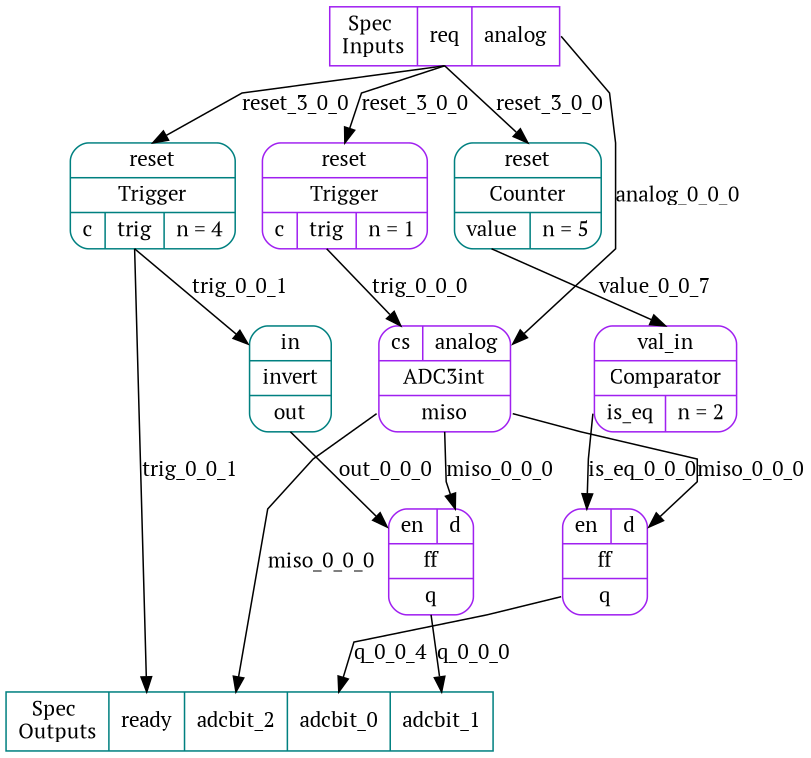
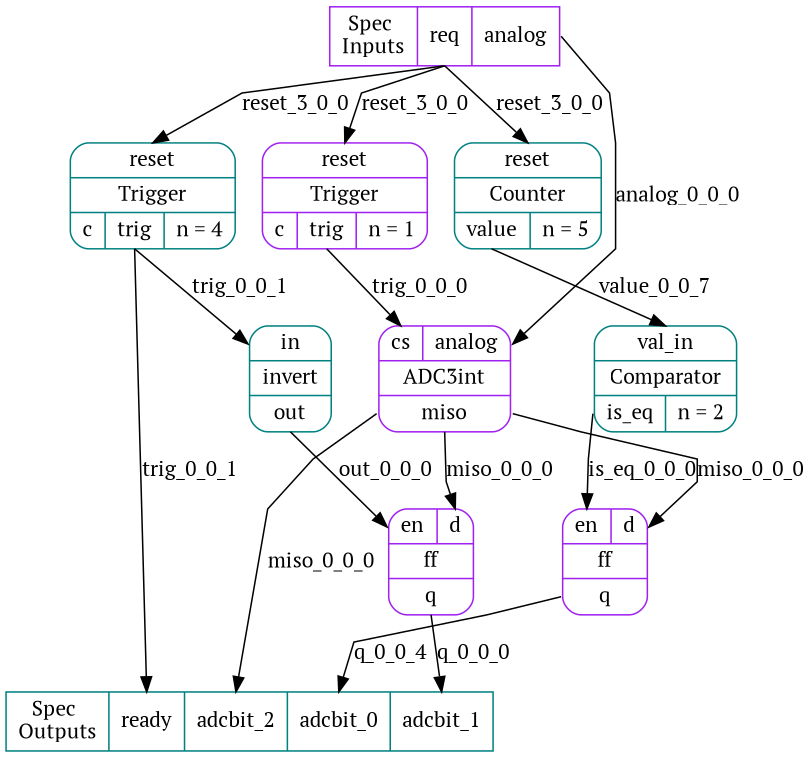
(666, 379) -> (666, 379)
